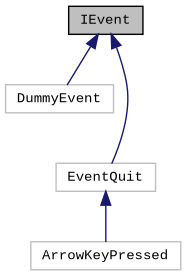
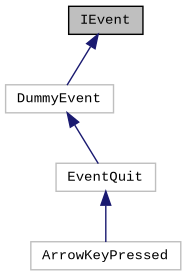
(128, 106) -> (87, 144)
